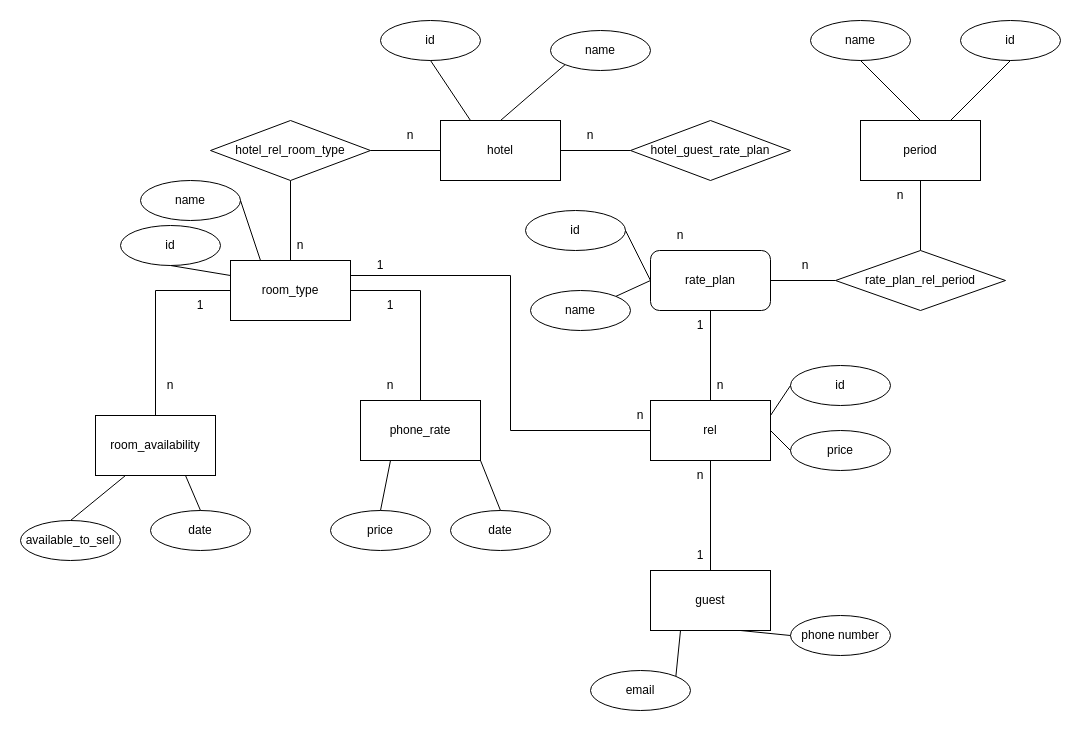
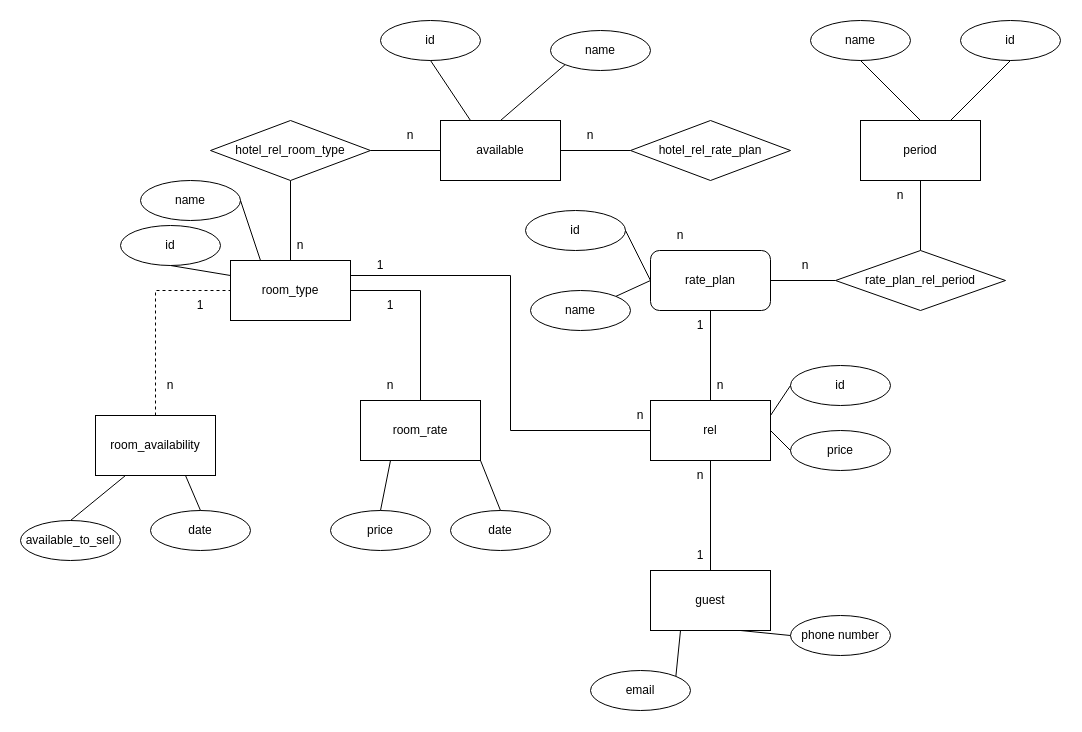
(501, 151) -> (501, 151)
(711, 151) -> (711, 151)
(156, 316) -> (156, 316)
(421, 431) -> (421, 431)
